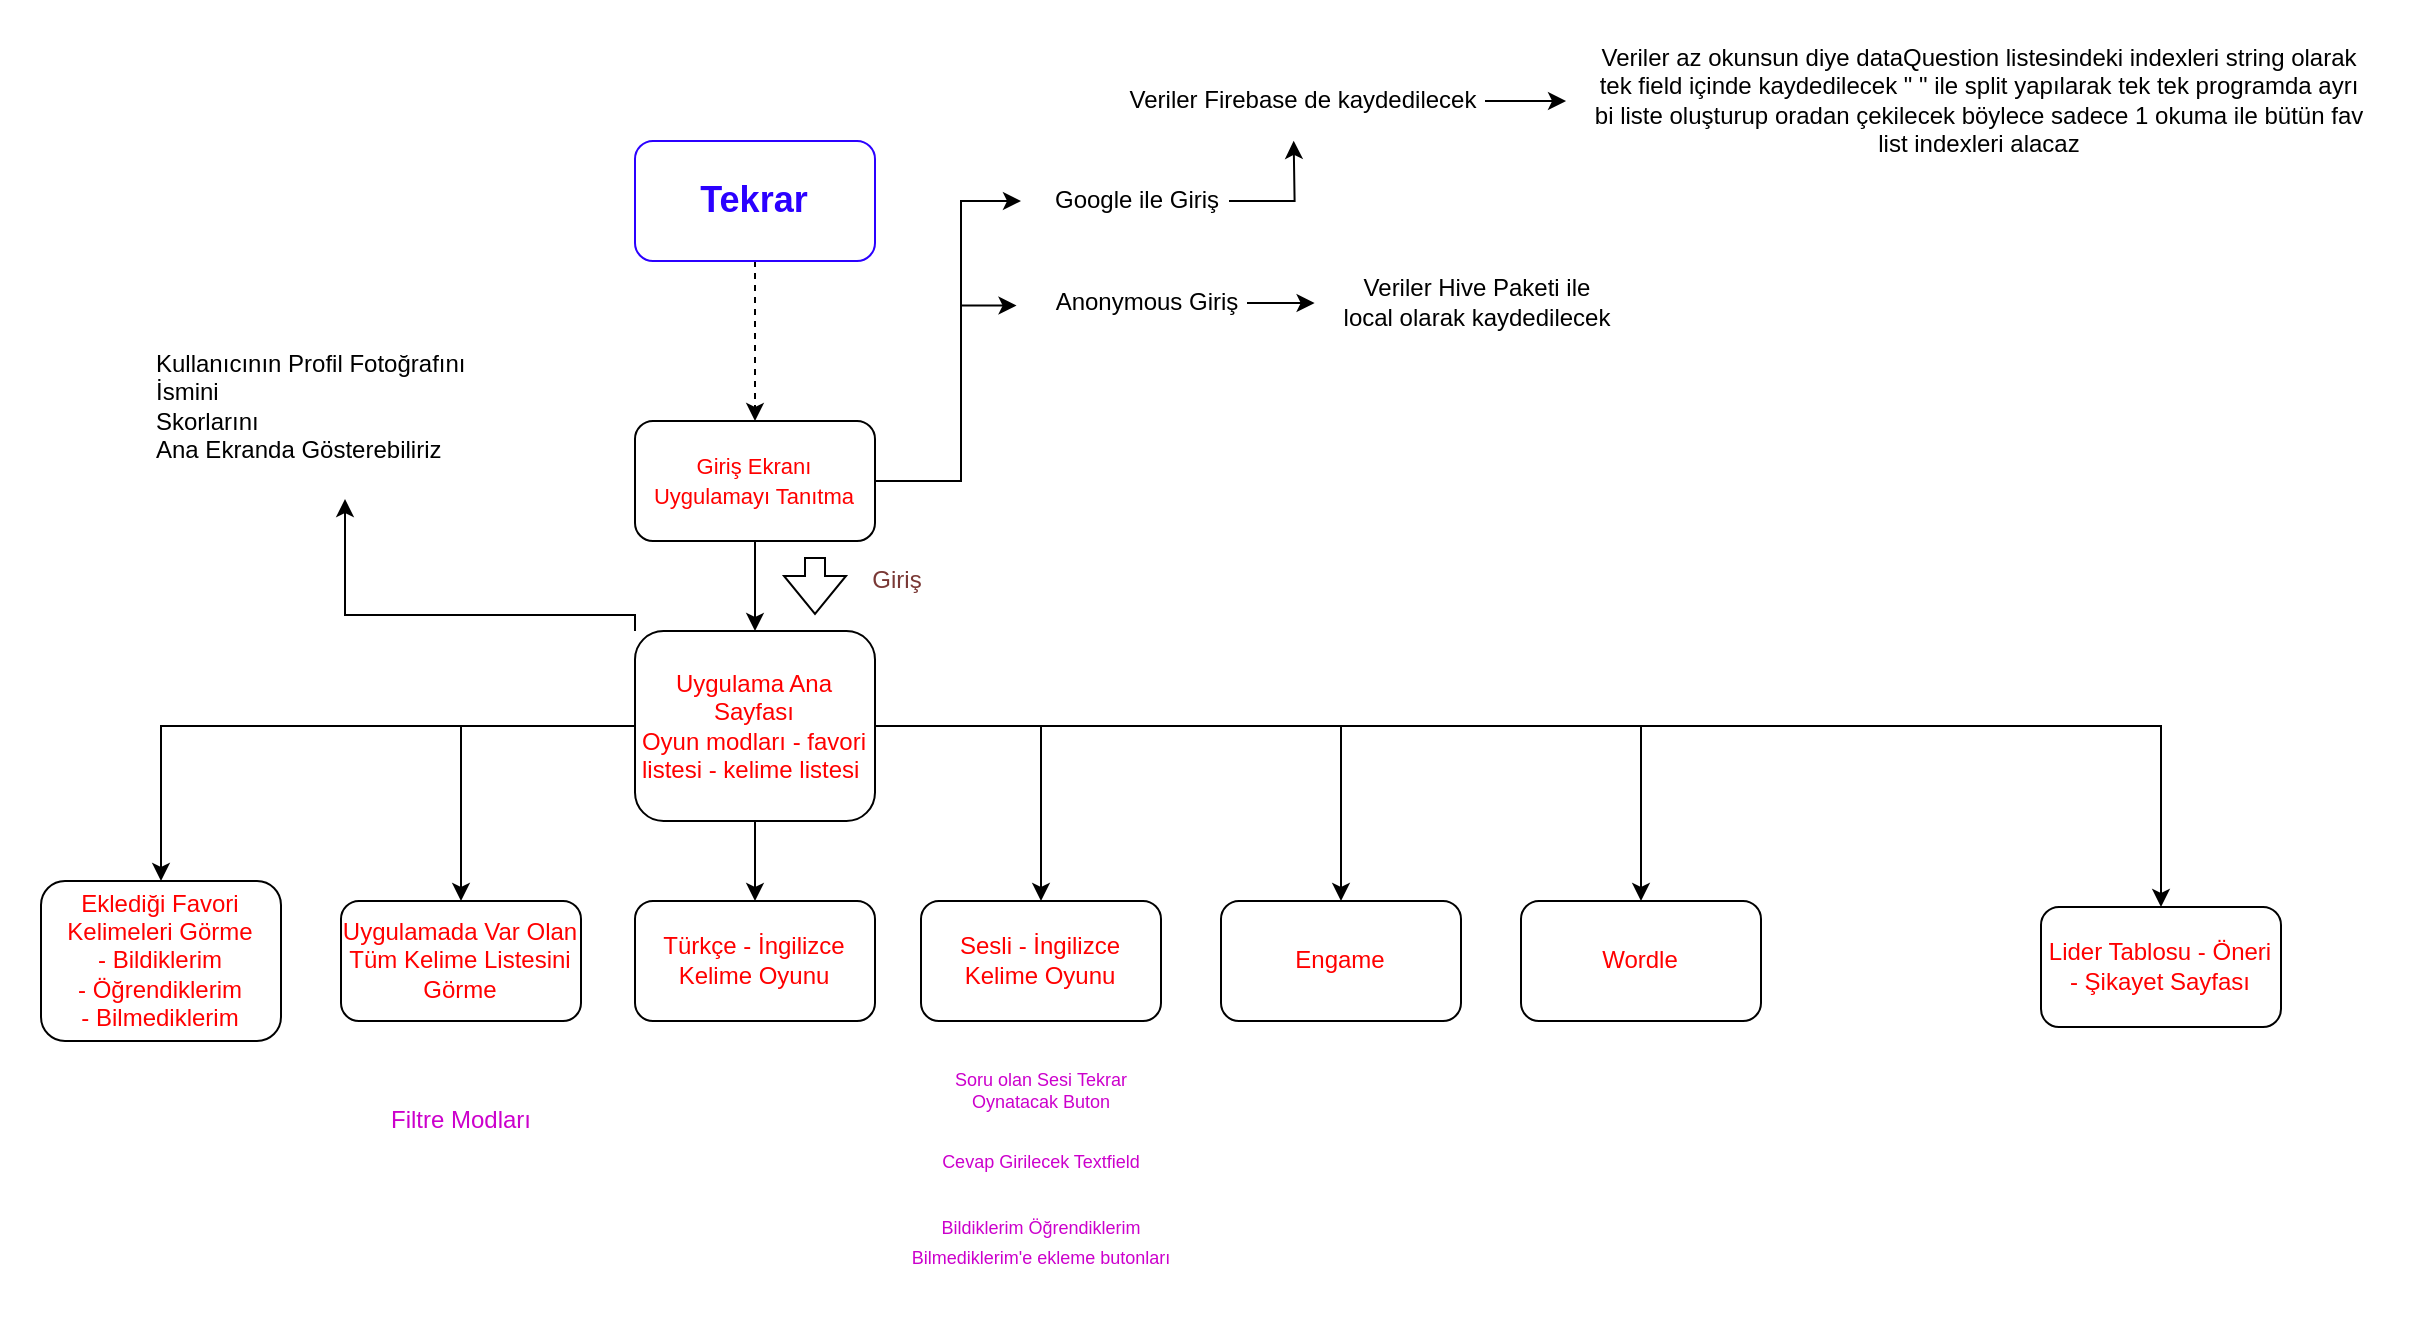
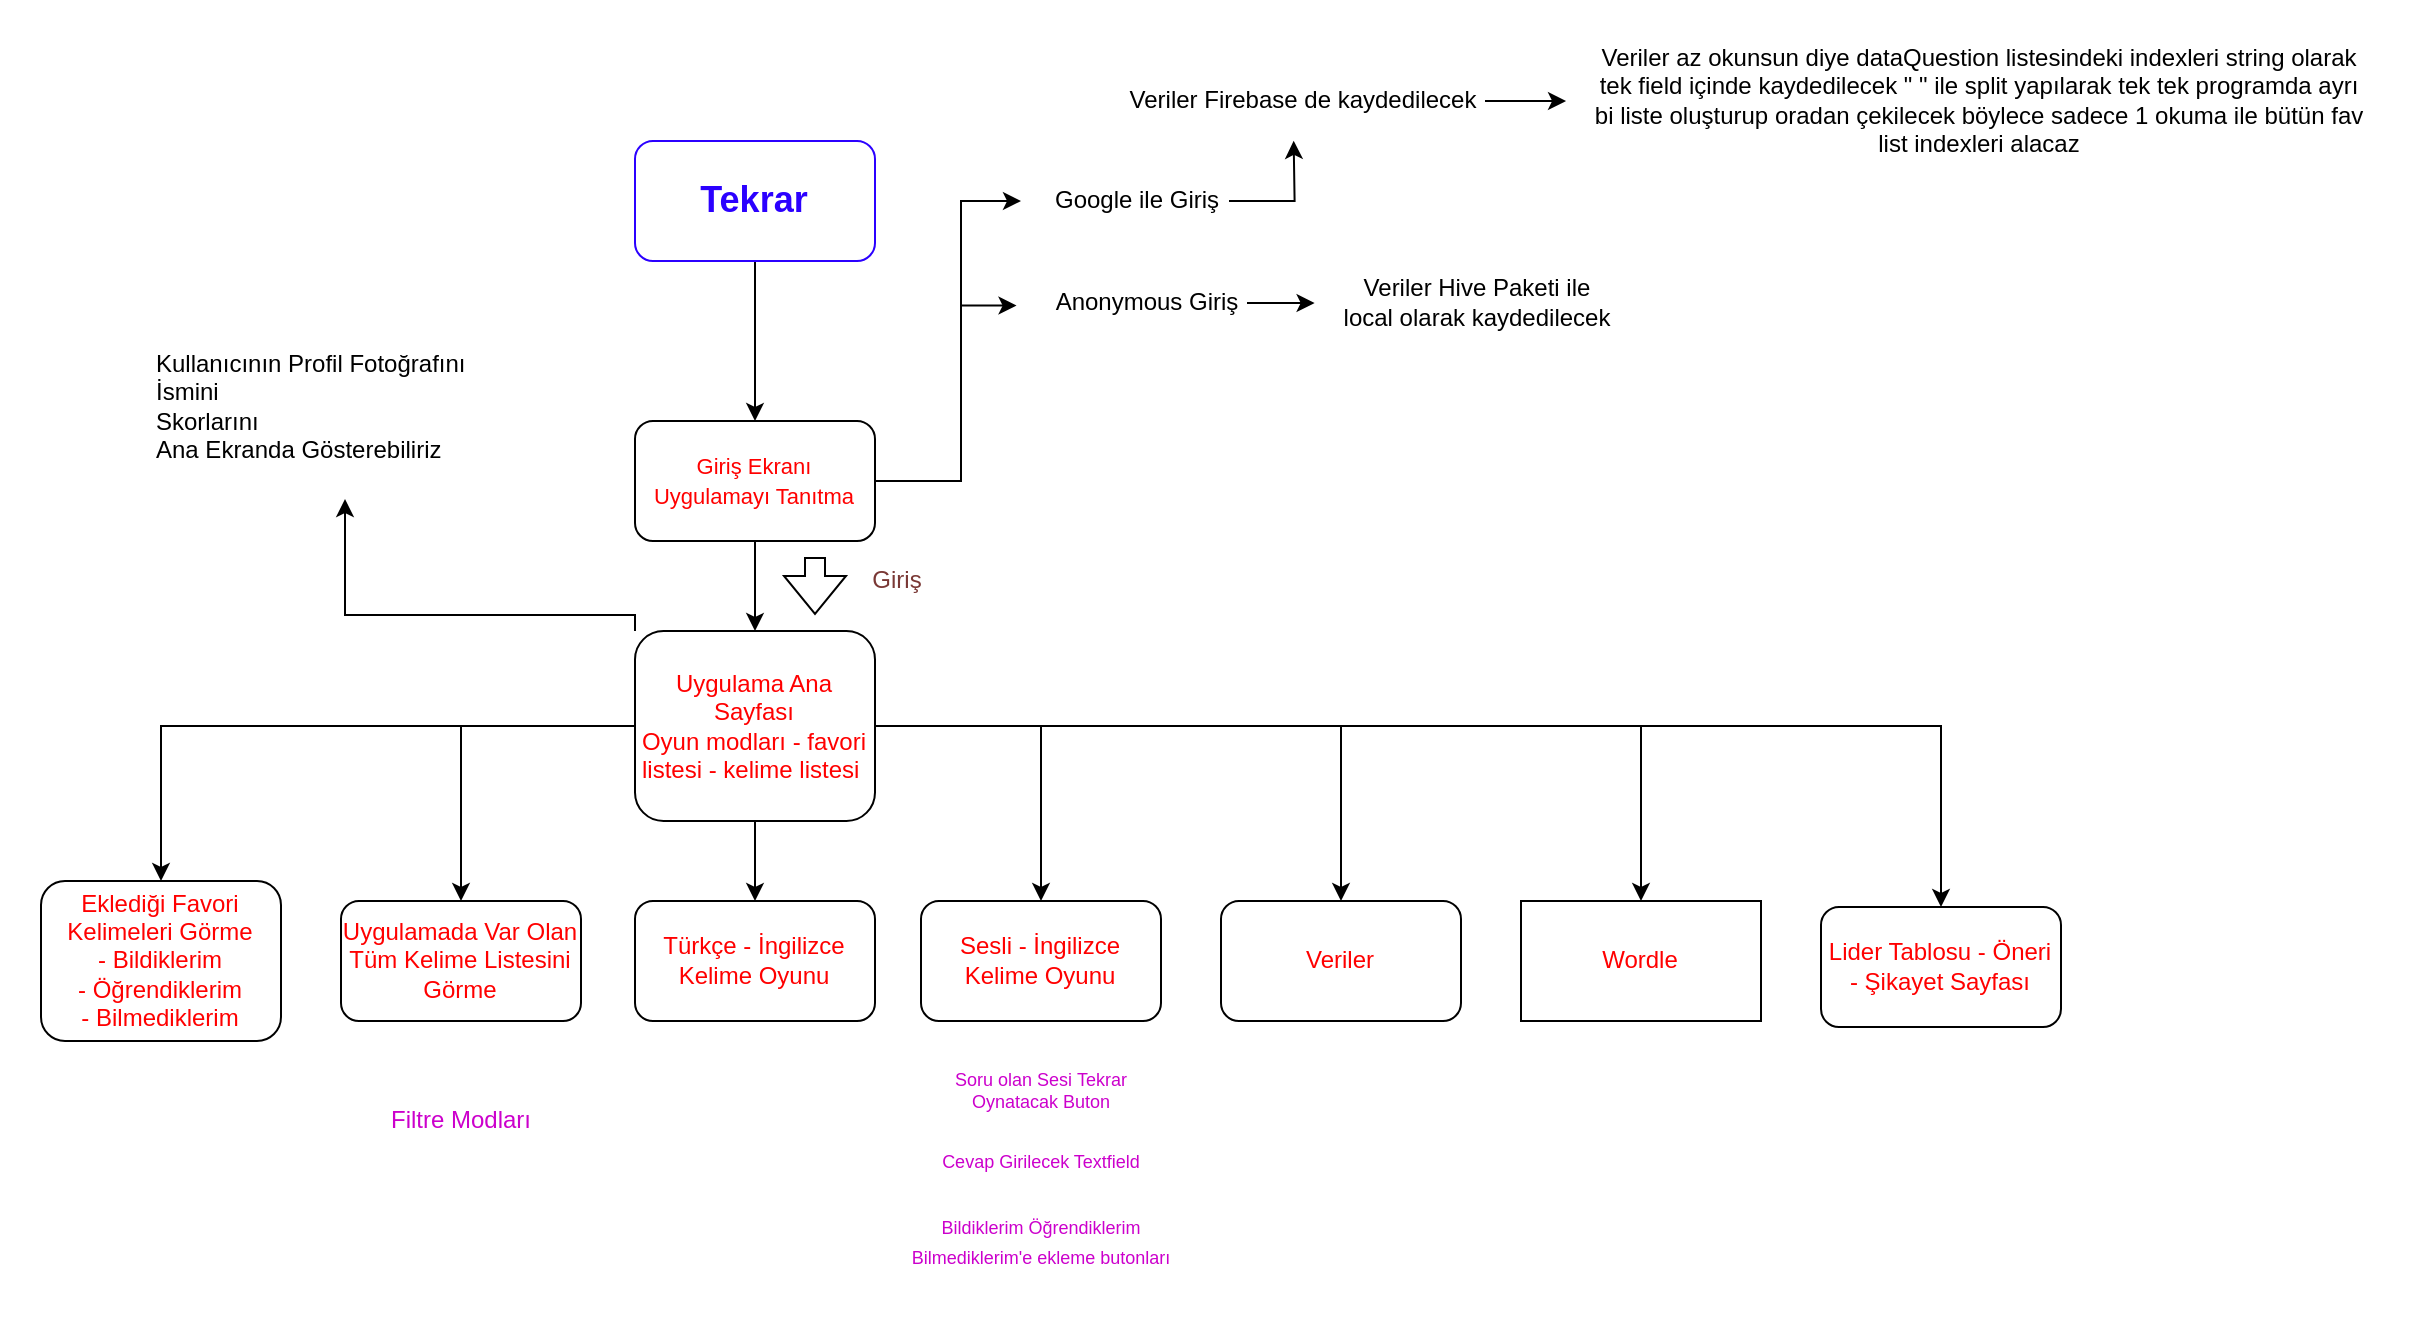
(755, 334) -> (755, 334)
(1341, 961) -> (1341, 961)
(1641, 961) -> (1641, 961)
(2161, 967) -> (1941, 967)
